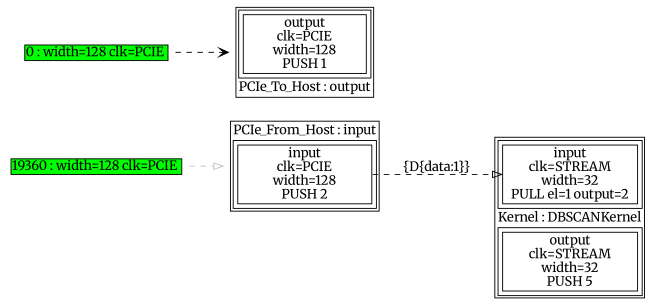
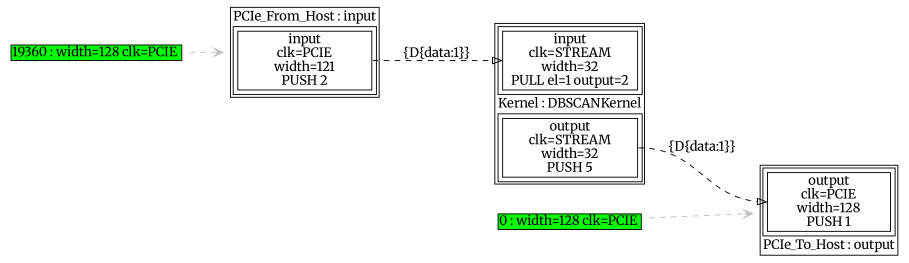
(197, 52) -> (696, 216)
(202, 166) -> (202, 52)
none -> (699, 172)
(305, 181) -> (305, 67)
